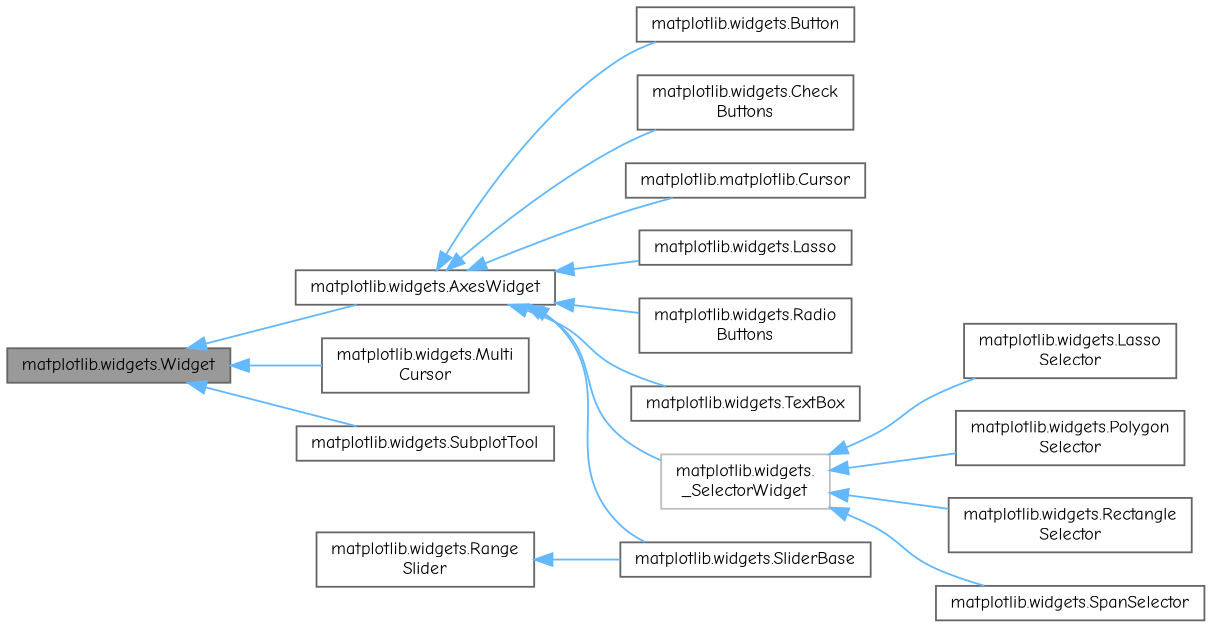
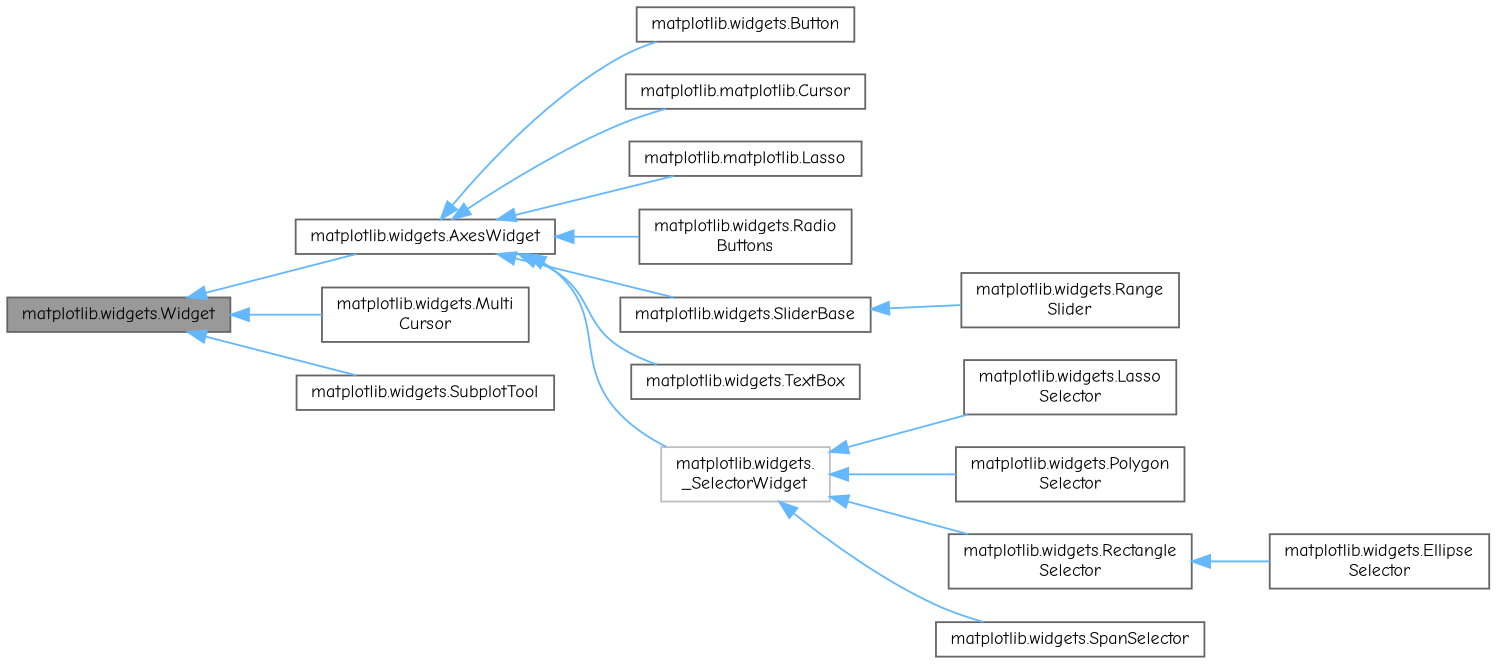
(746, 102) -> none
(746, 248) -> (746, 159)
(587, 560) -> (925, 307)
none -> (1379, 561)
